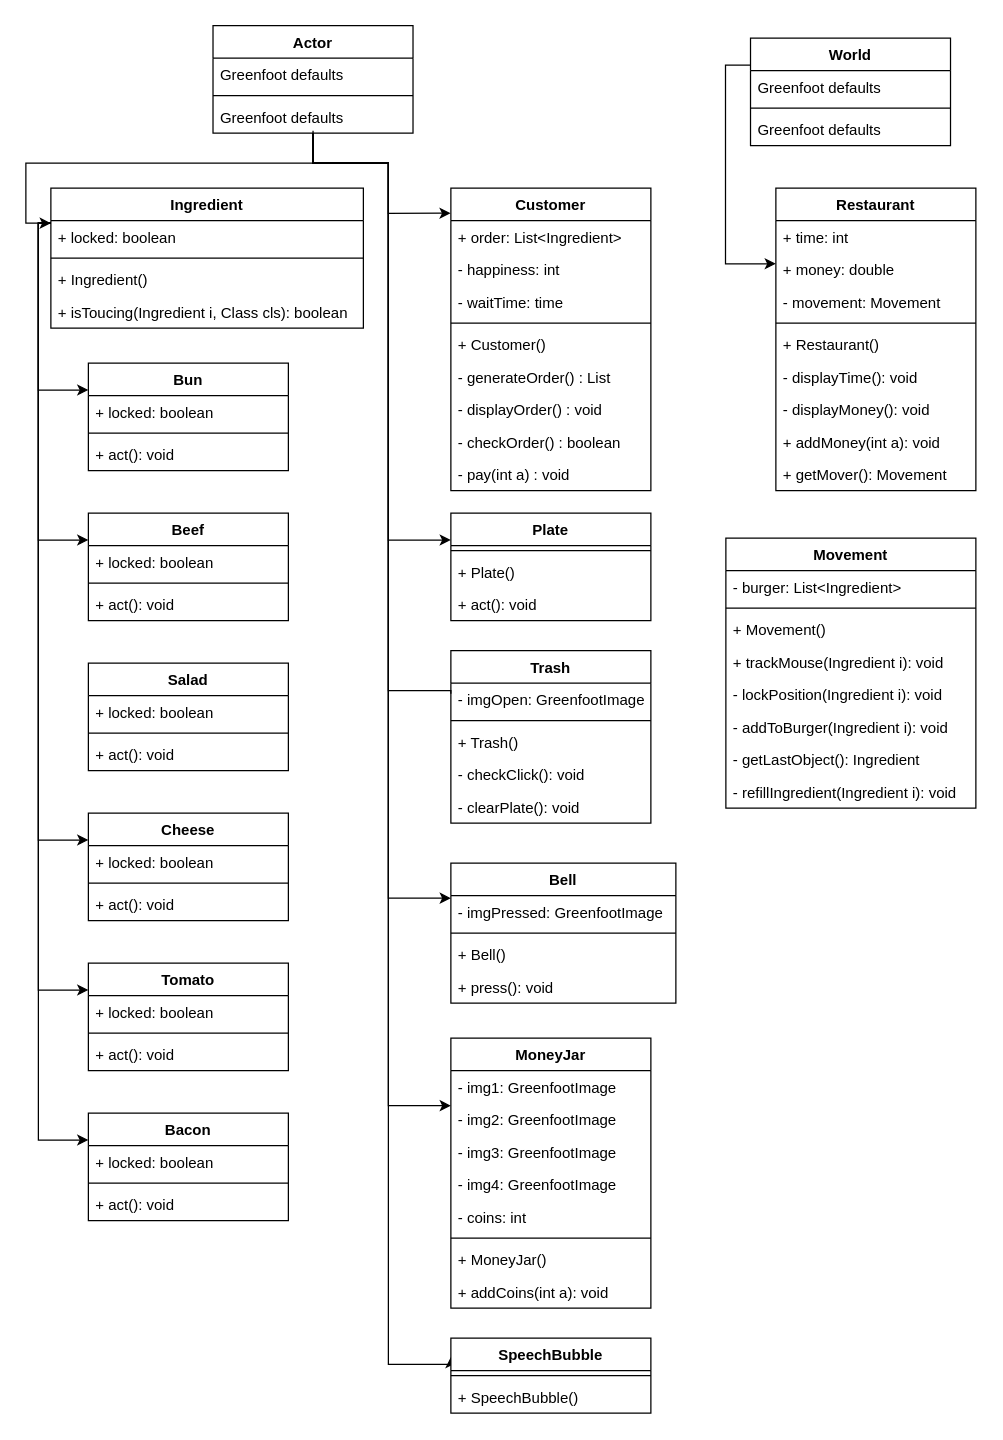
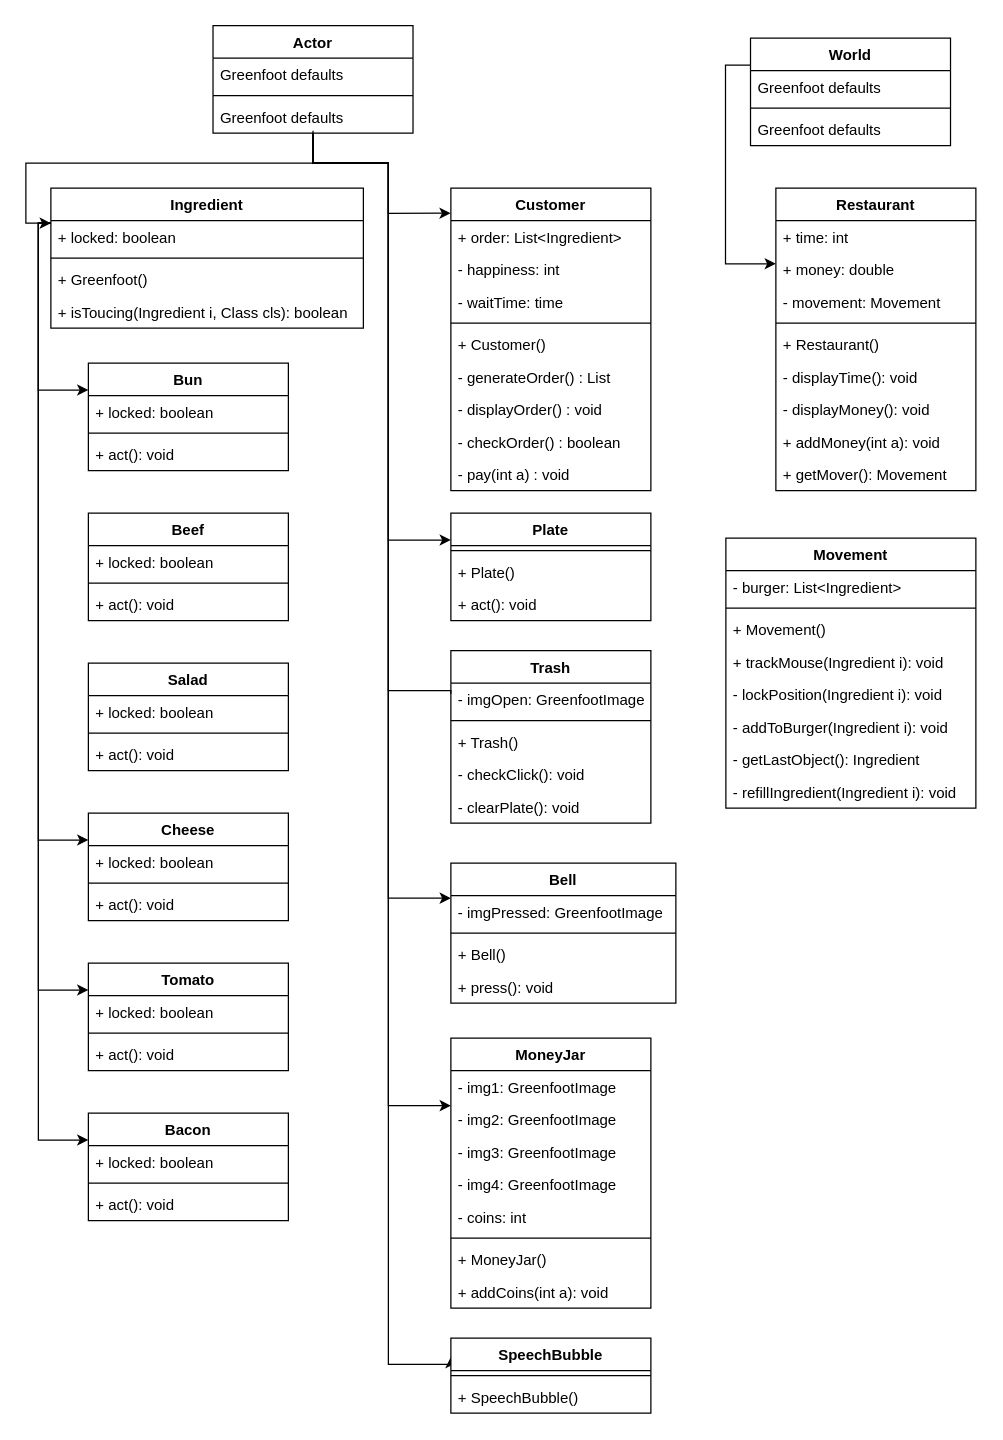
(112, 280) -> (110, 280)
(60, 540) -> none
